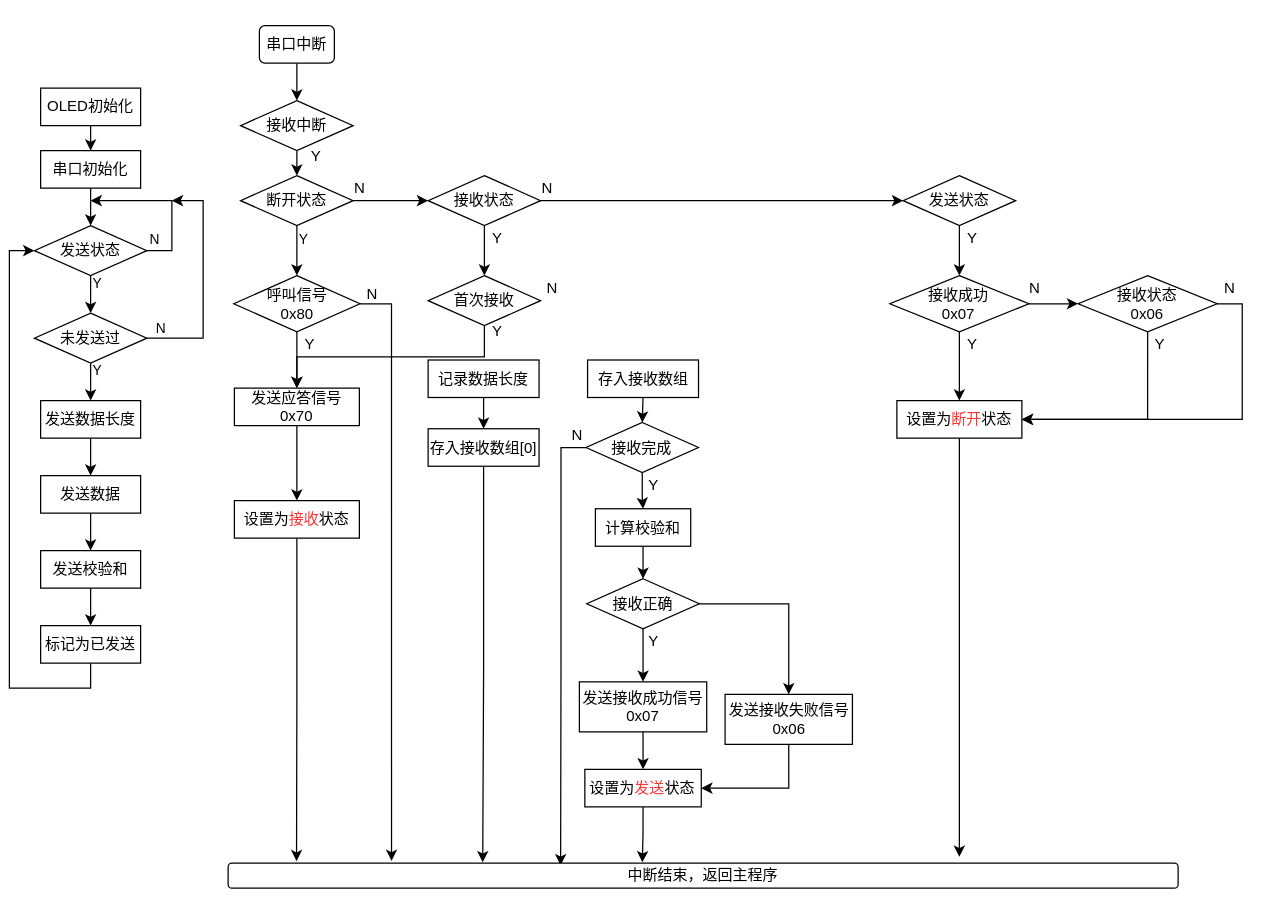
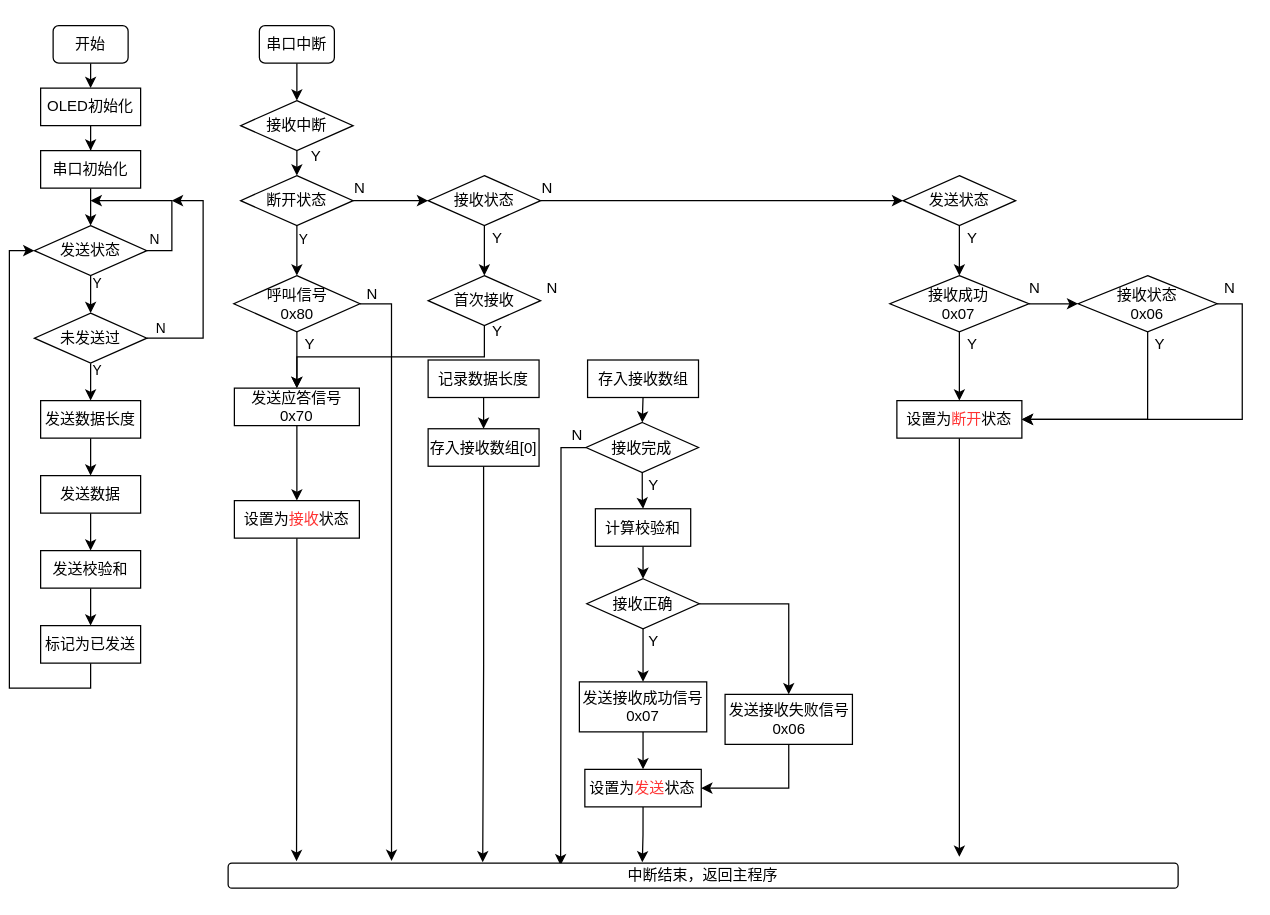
none -> (91, 44)
none -> (91, 71)
